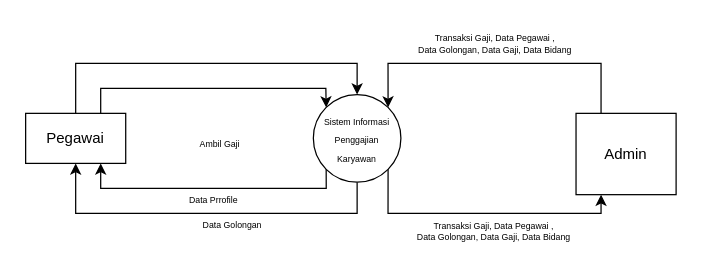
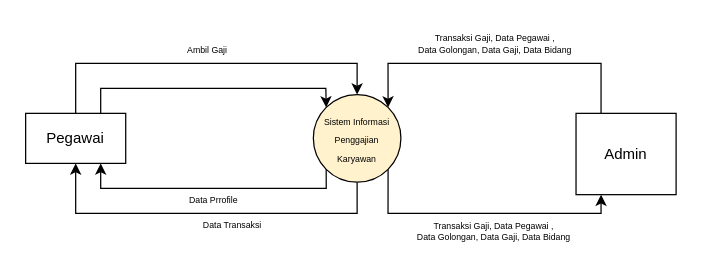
(357, 138) -> (357, 138)
(219, 144) -> (207, 51)
(233, 226) -> (233, 226)
